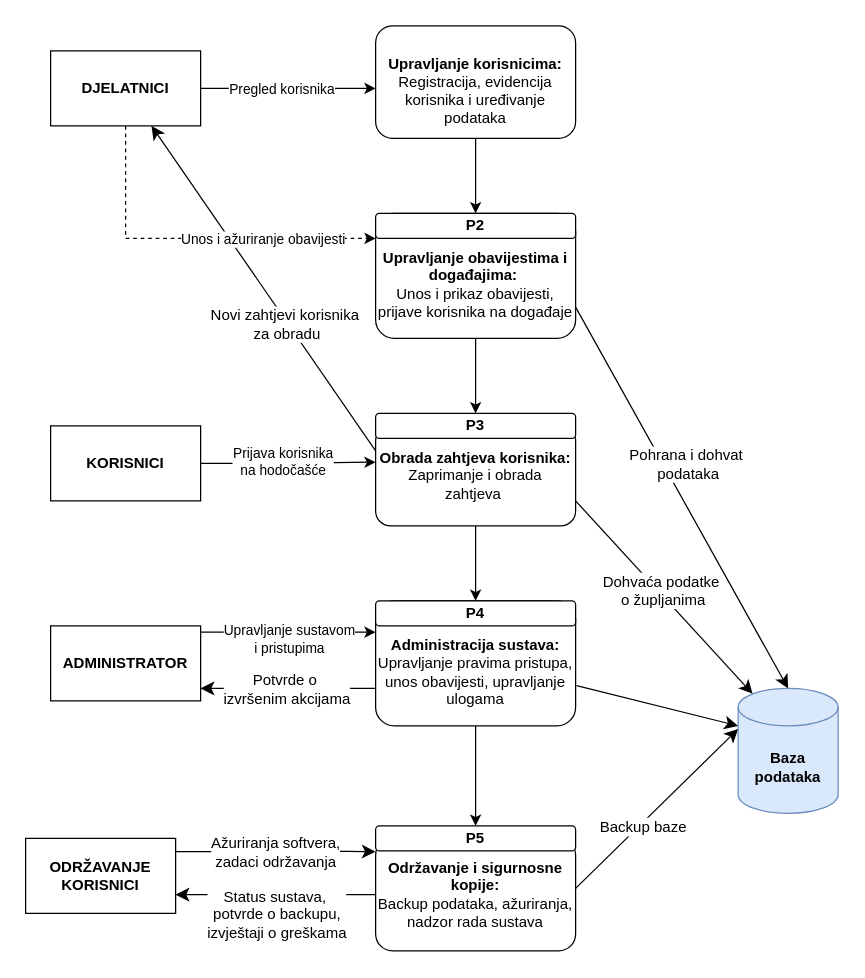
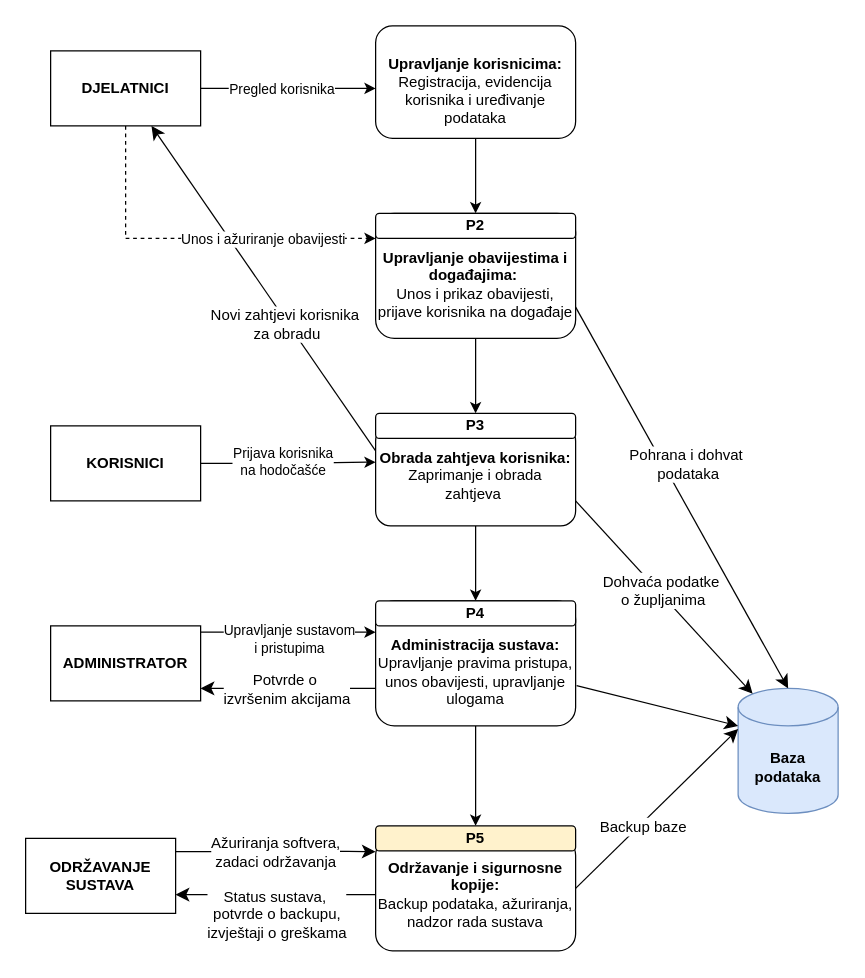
(476, 838) -> (476, 838)
(101, 876) -> (101, 876)
